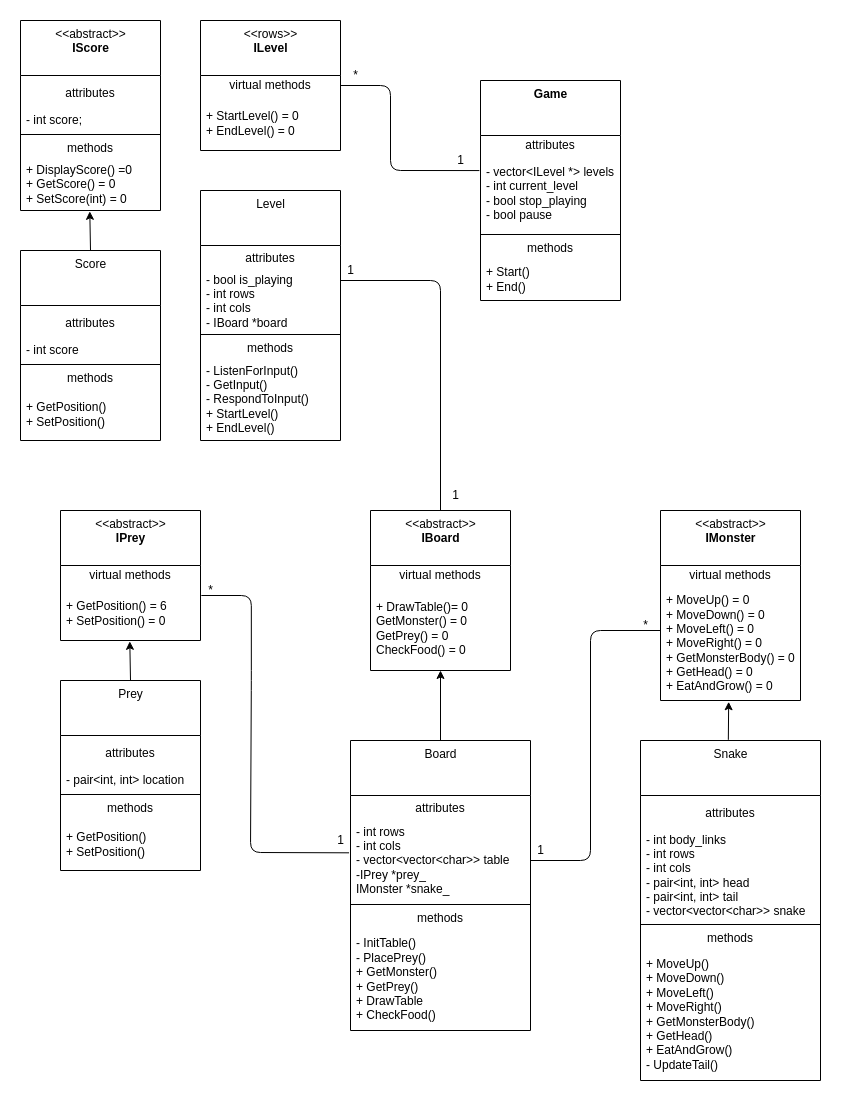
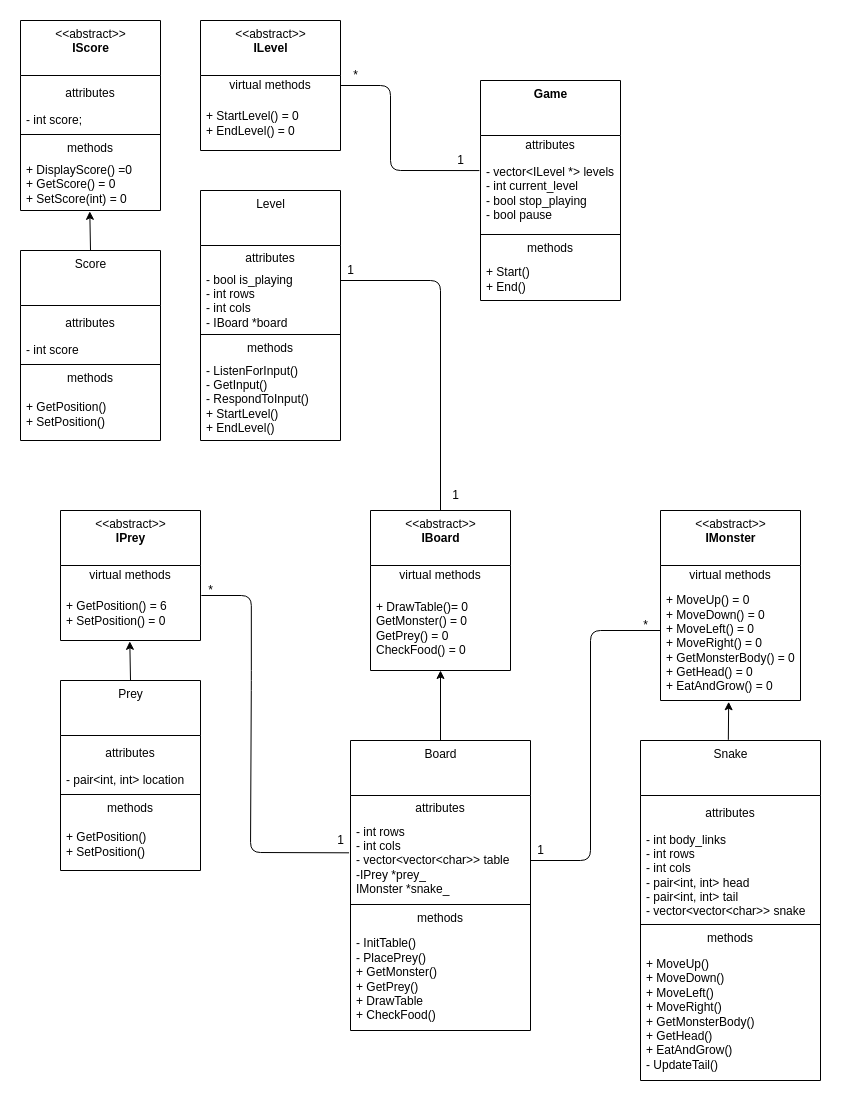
(271, 42) -> (271, 42)
